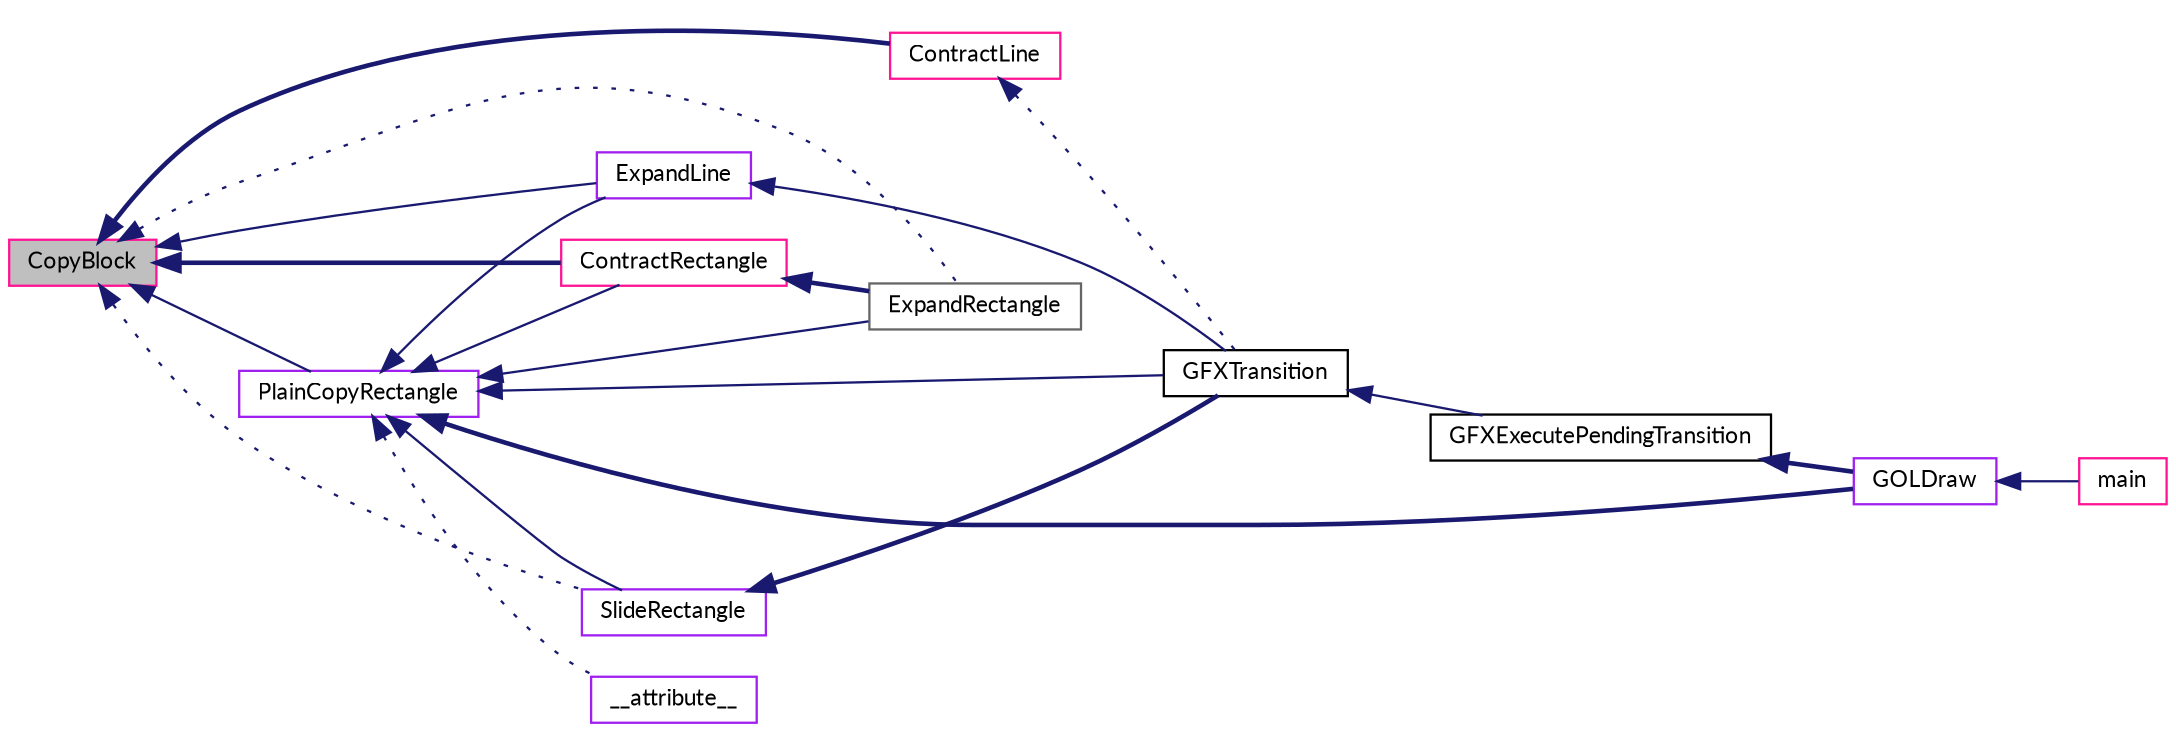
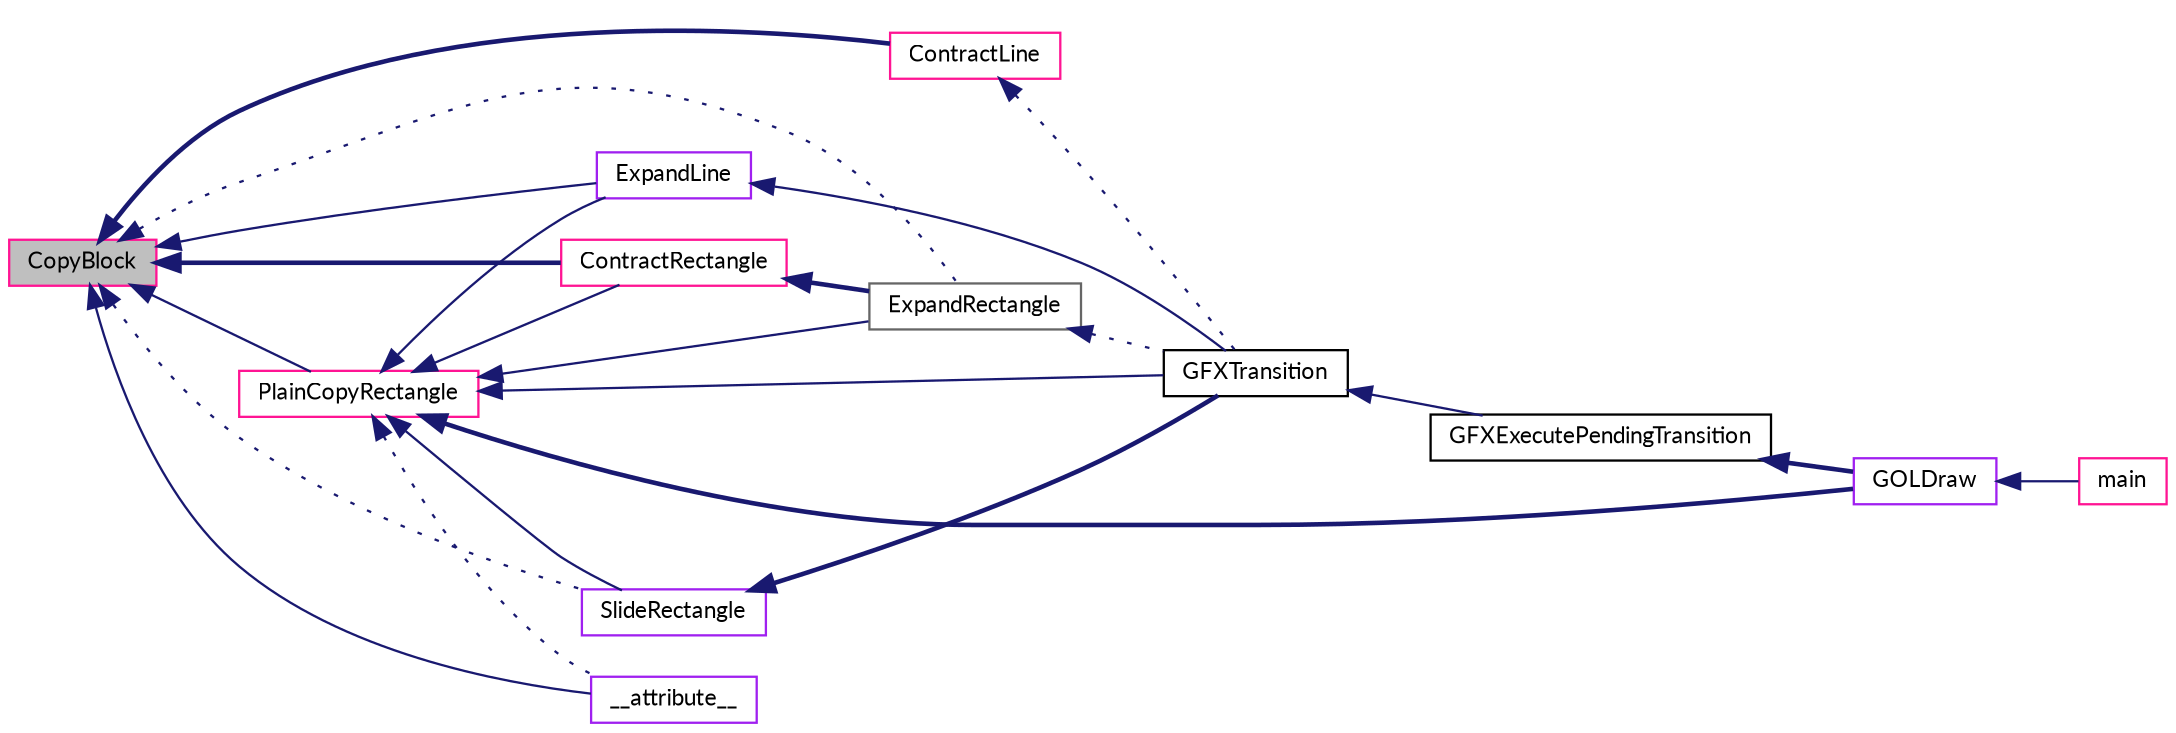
none -> (1127, 343)
(359, 394) -> (359, 394)
none -> (271, 590)
